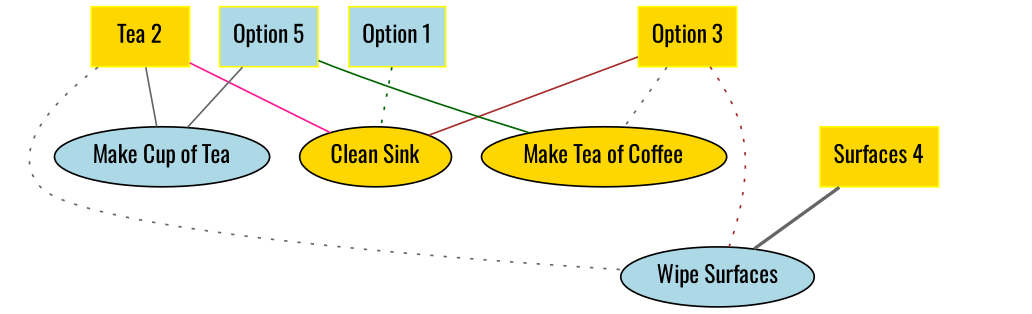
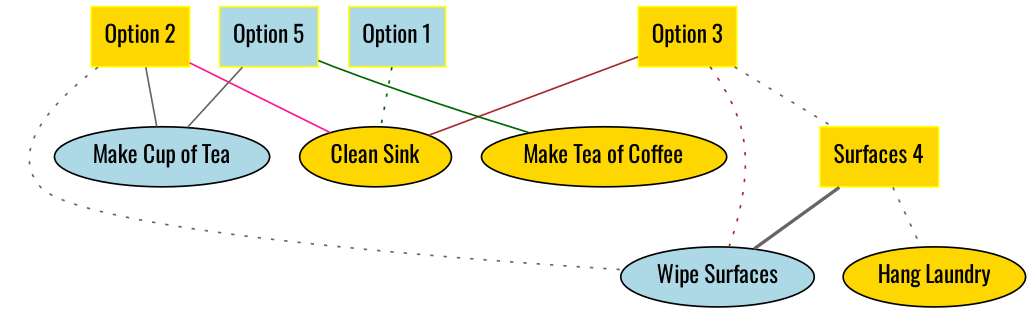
(140, 37) -> (140, 37)
(646, 97) -> (783, 97)
none -> (934, 277)
